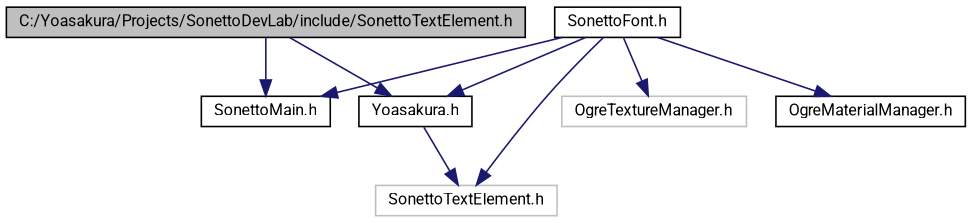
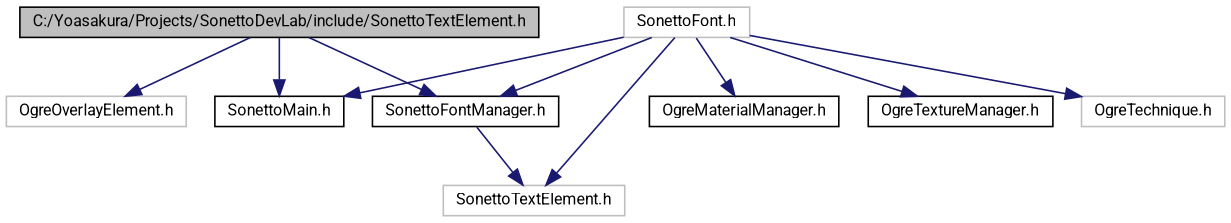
(618, 22) -> (687, 22)
none -> (96, 111)
(415, 111) -> (466, 111)
(654, 111) -> (961, 111)
none -> (1153, 111)
